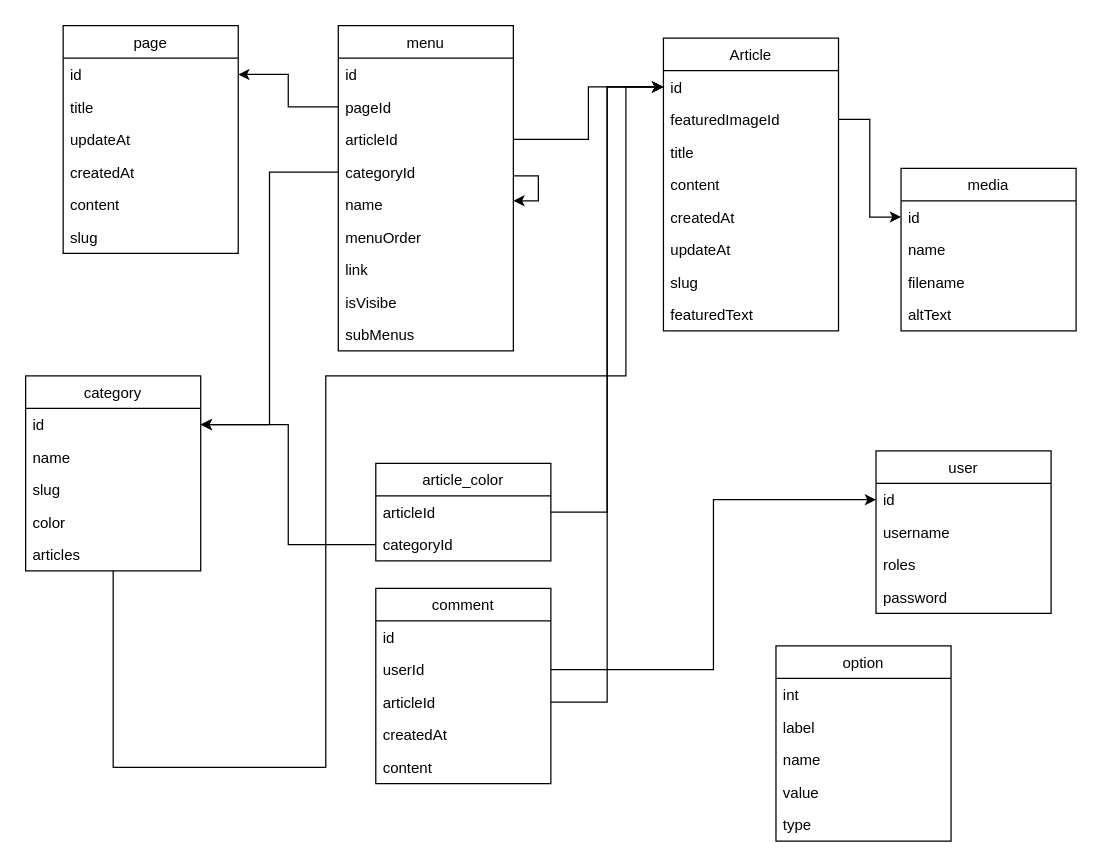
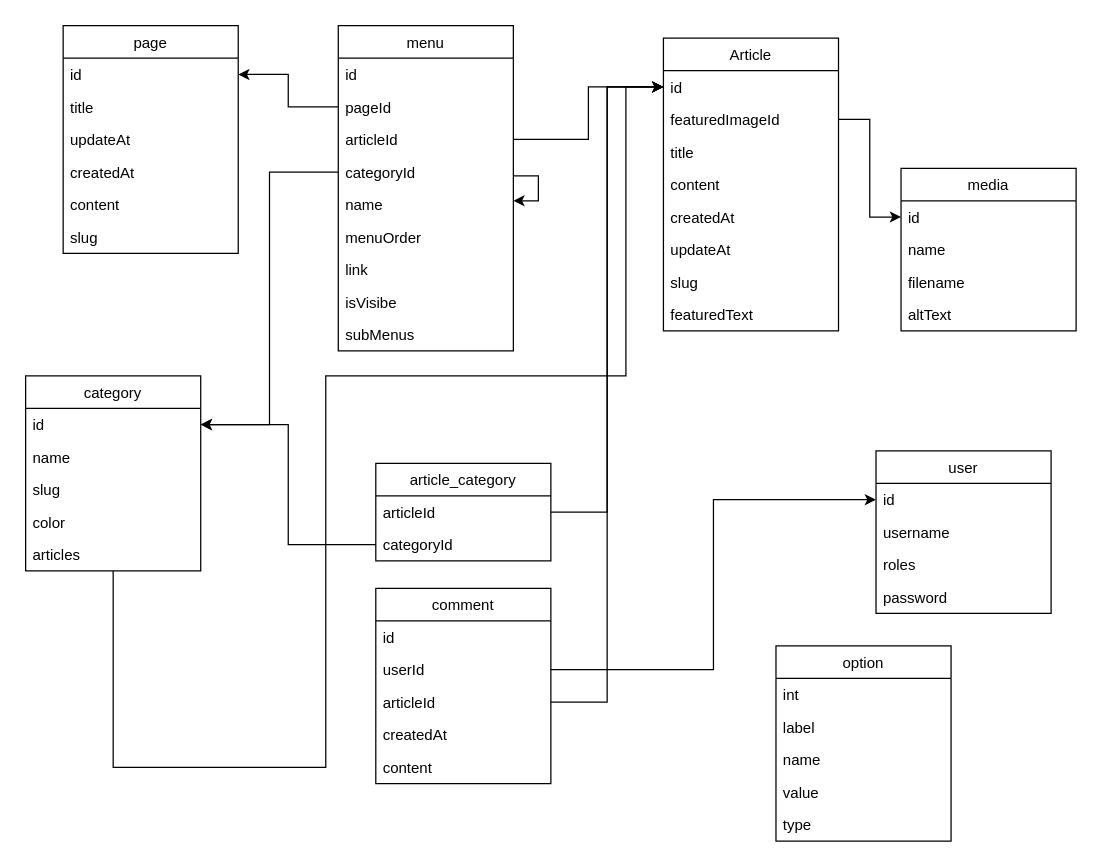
(463, 480) -> (463, 480)
